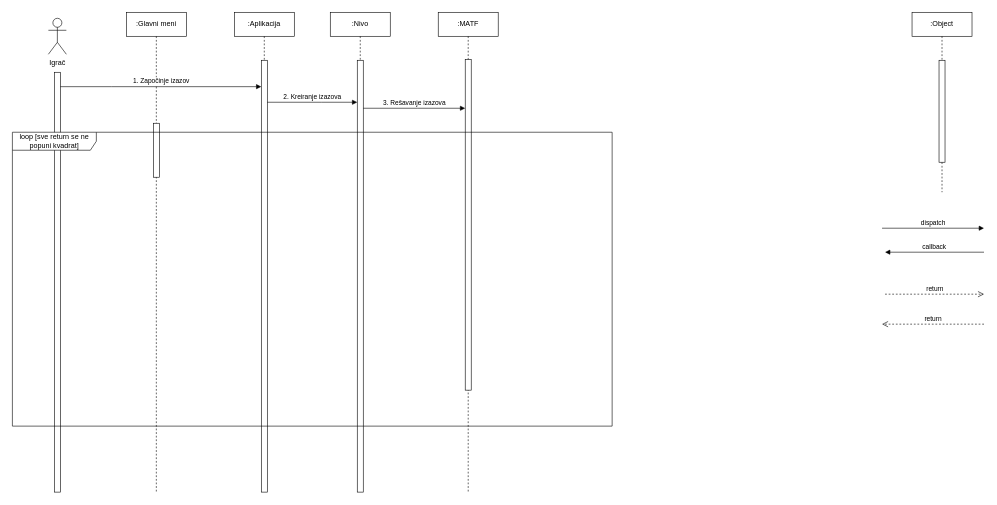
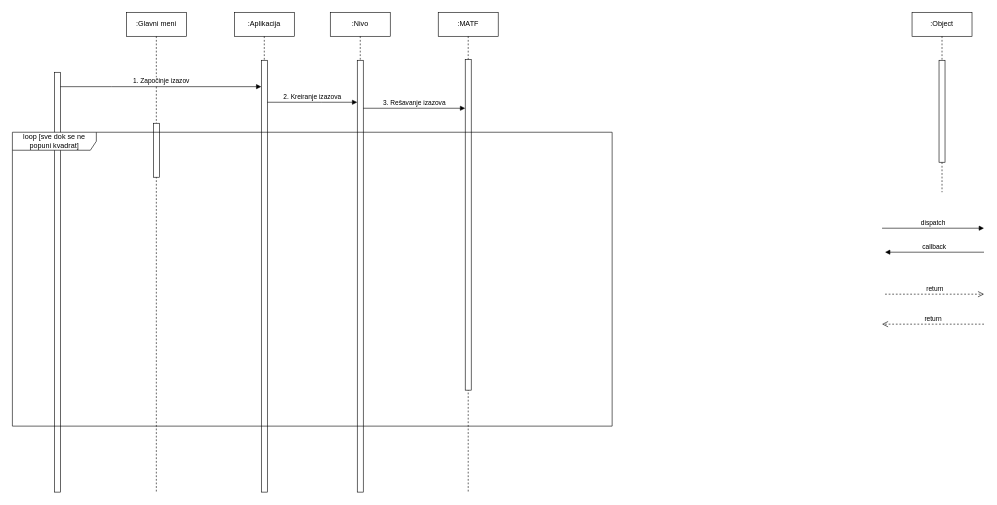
(57, 36) -> none
(54, 141) -> (54, 141)
